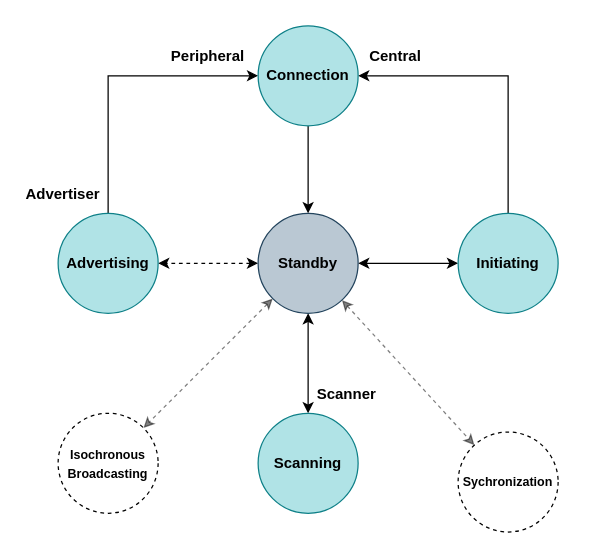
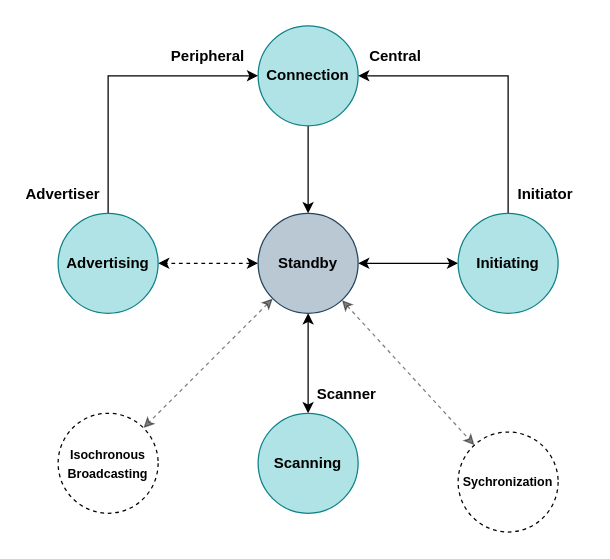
none -> (546, 194)
